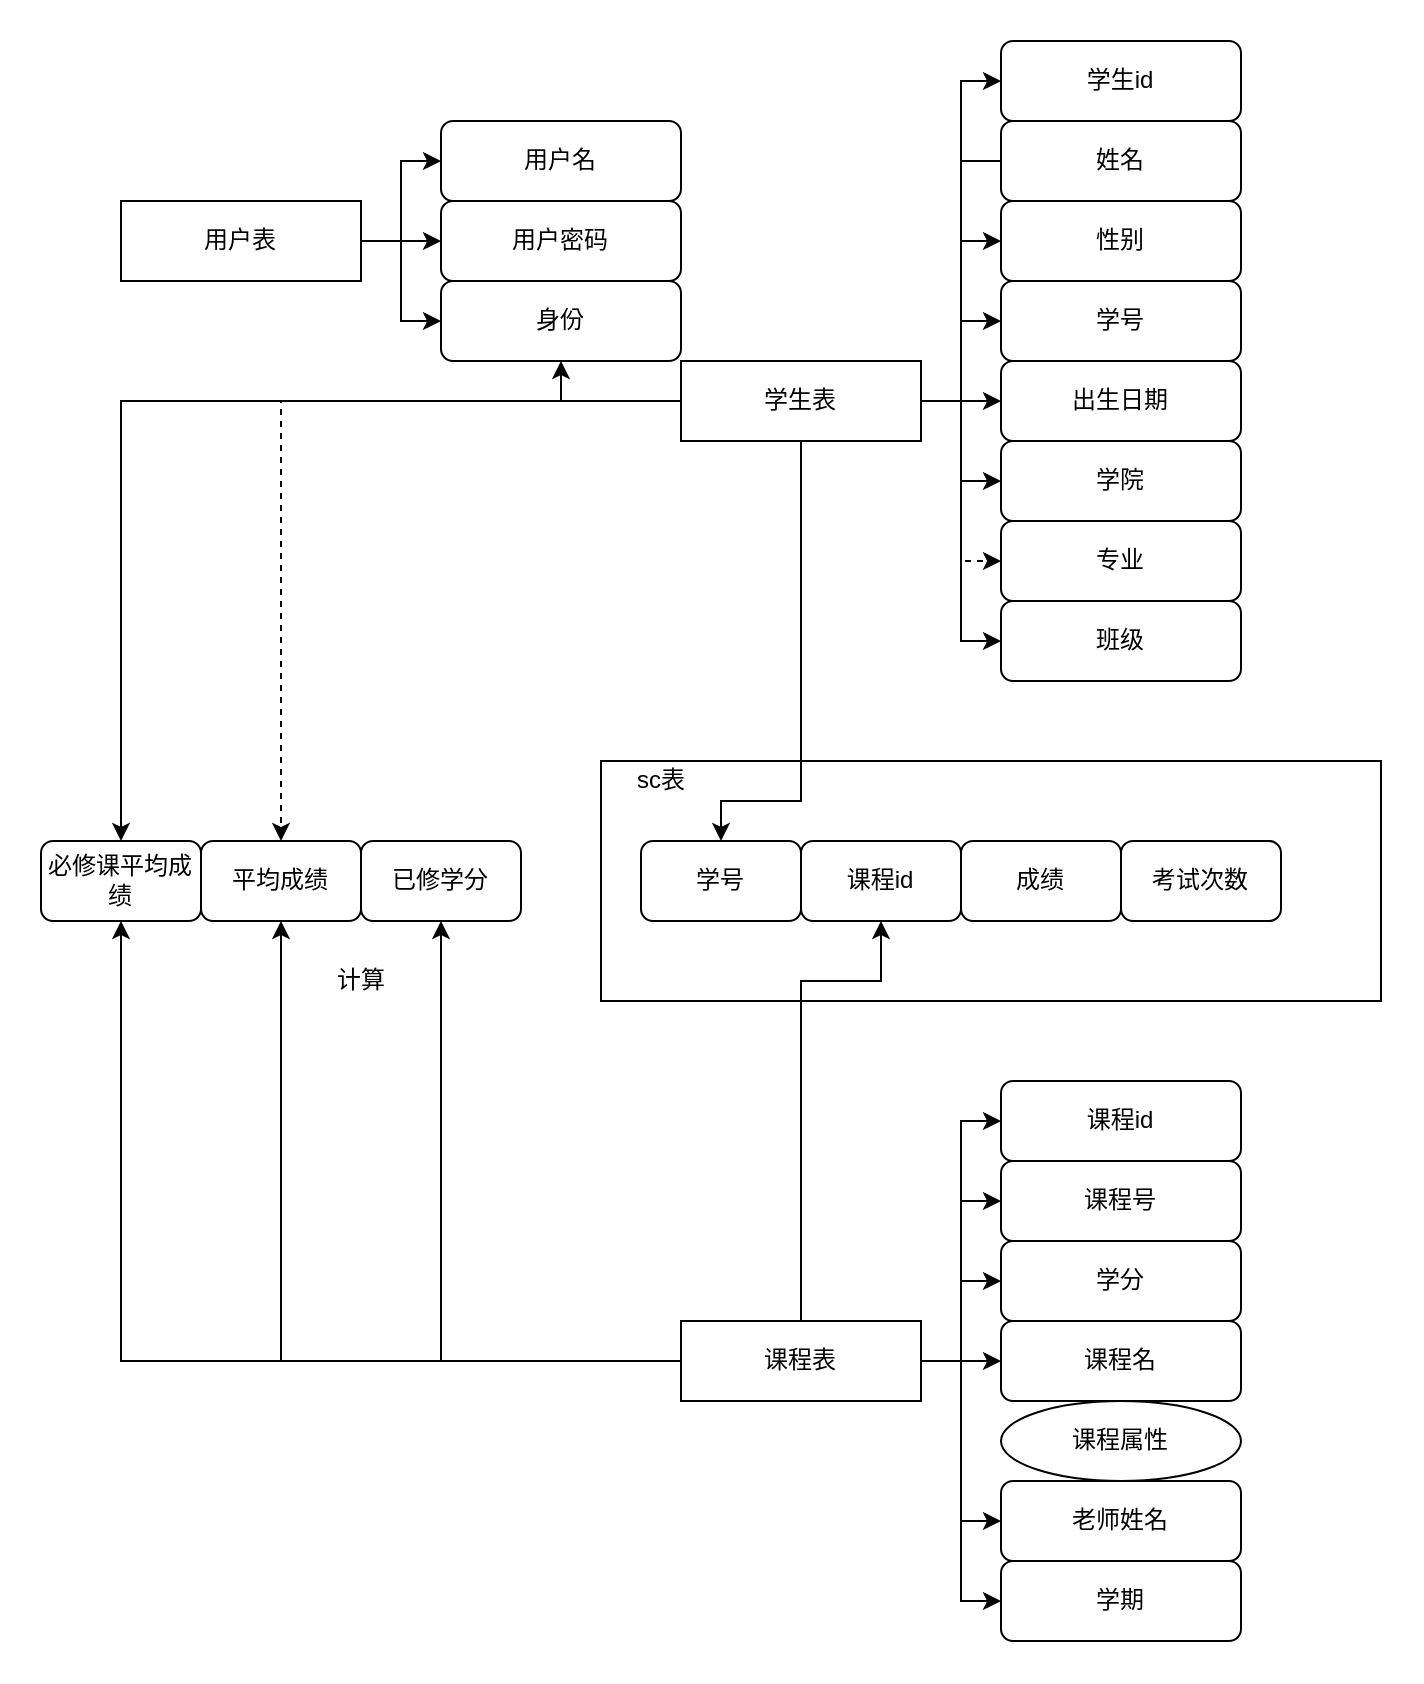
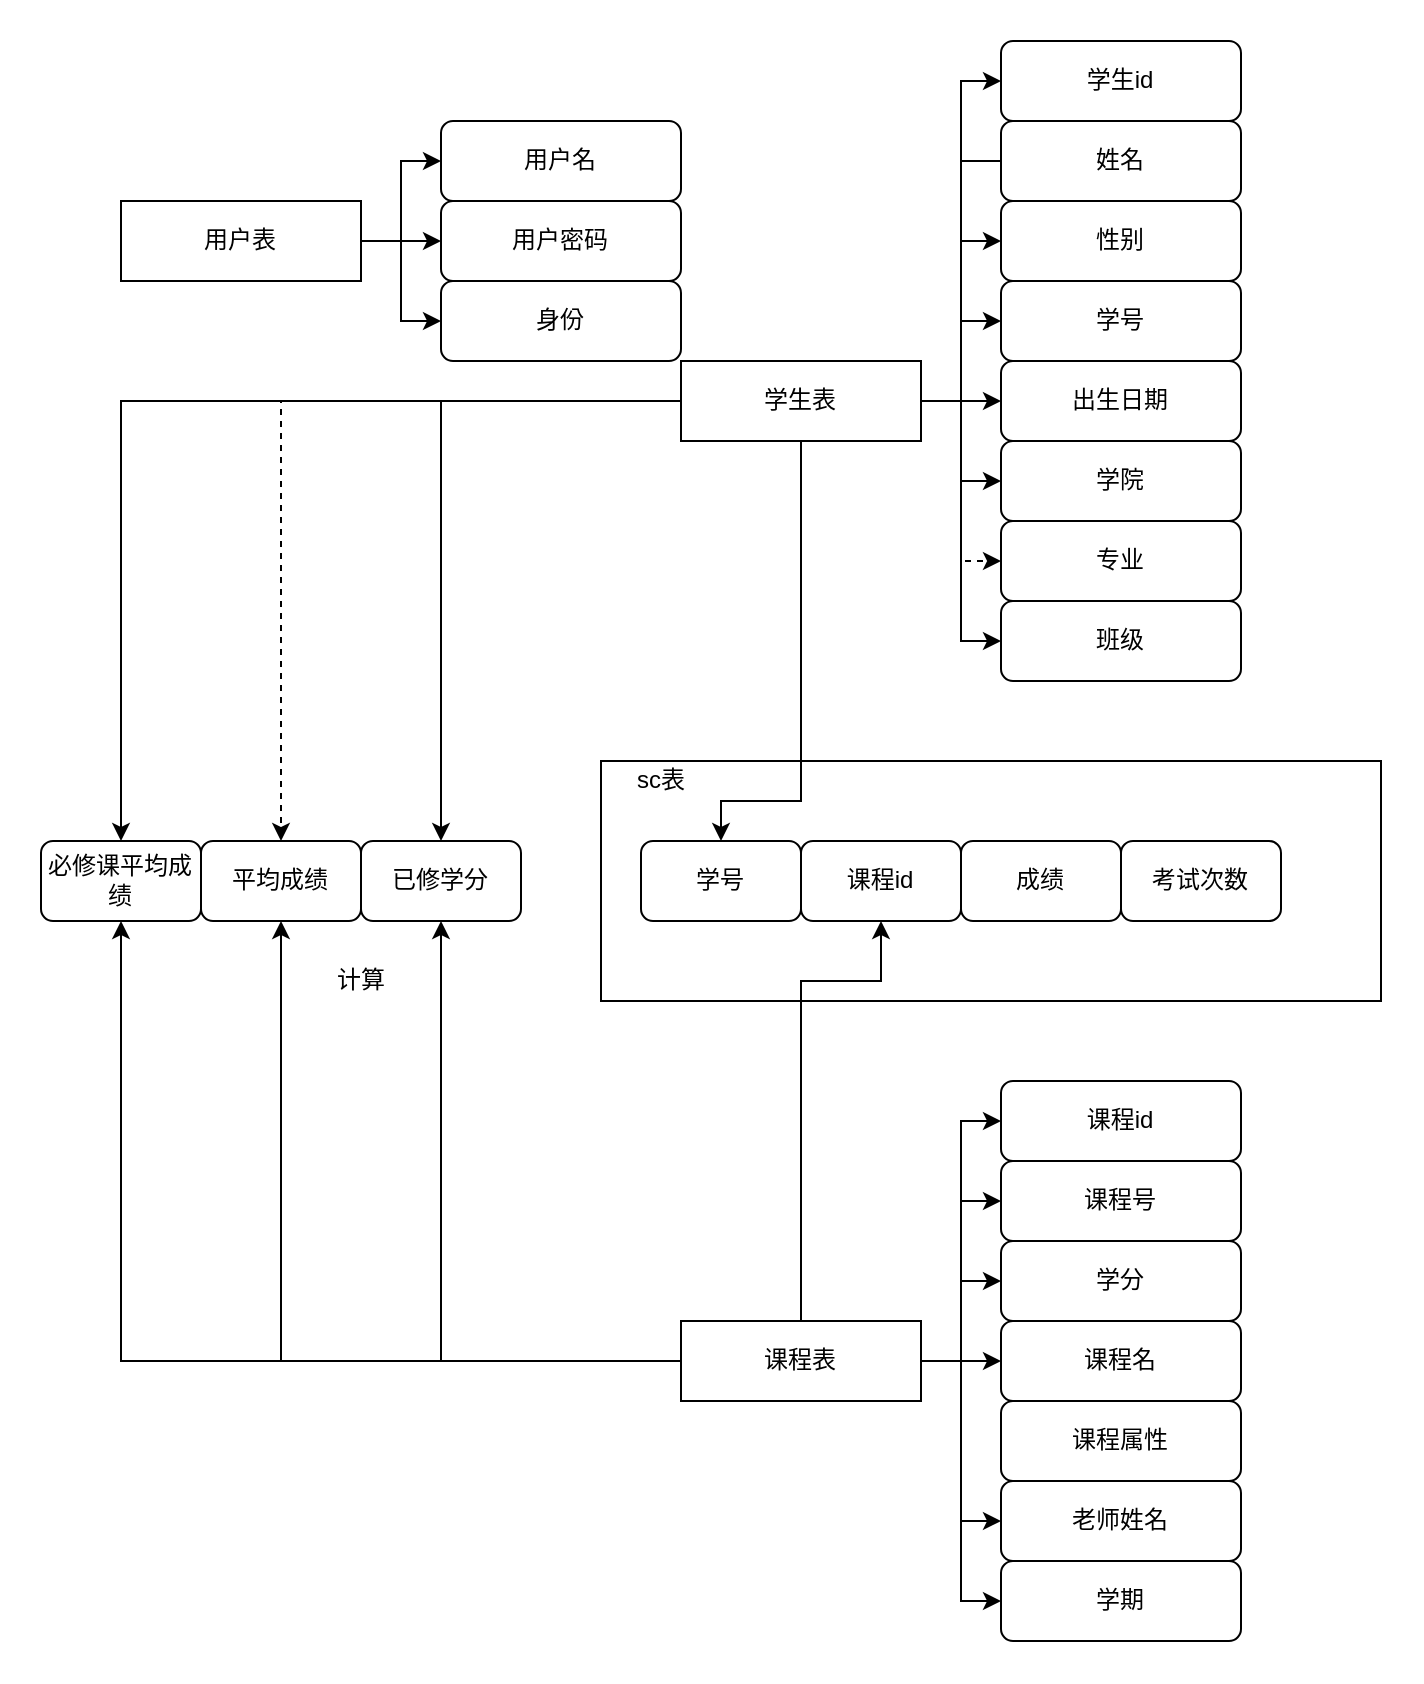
(561, 386) -> (441, 616)
(1121, 1441) -> (1121, 1441)
